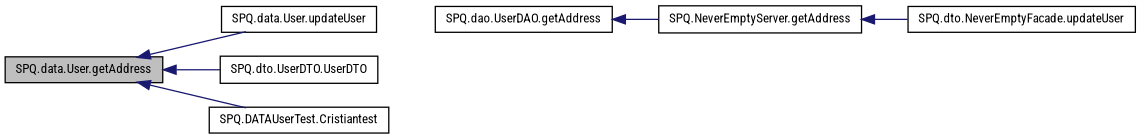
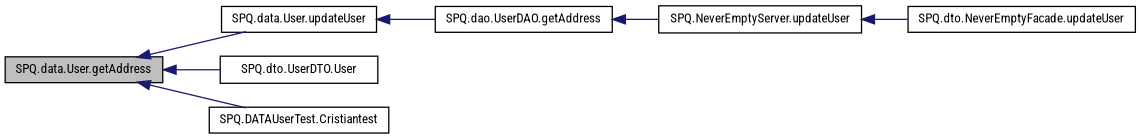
none -> (412, 19)
(760, 19) -> (760, 19)
(299, 70) -> (299, 70)
